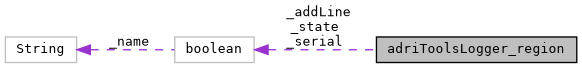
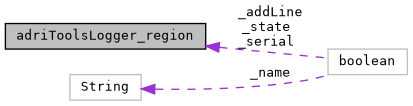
(322, 50) -> (274, 53)
